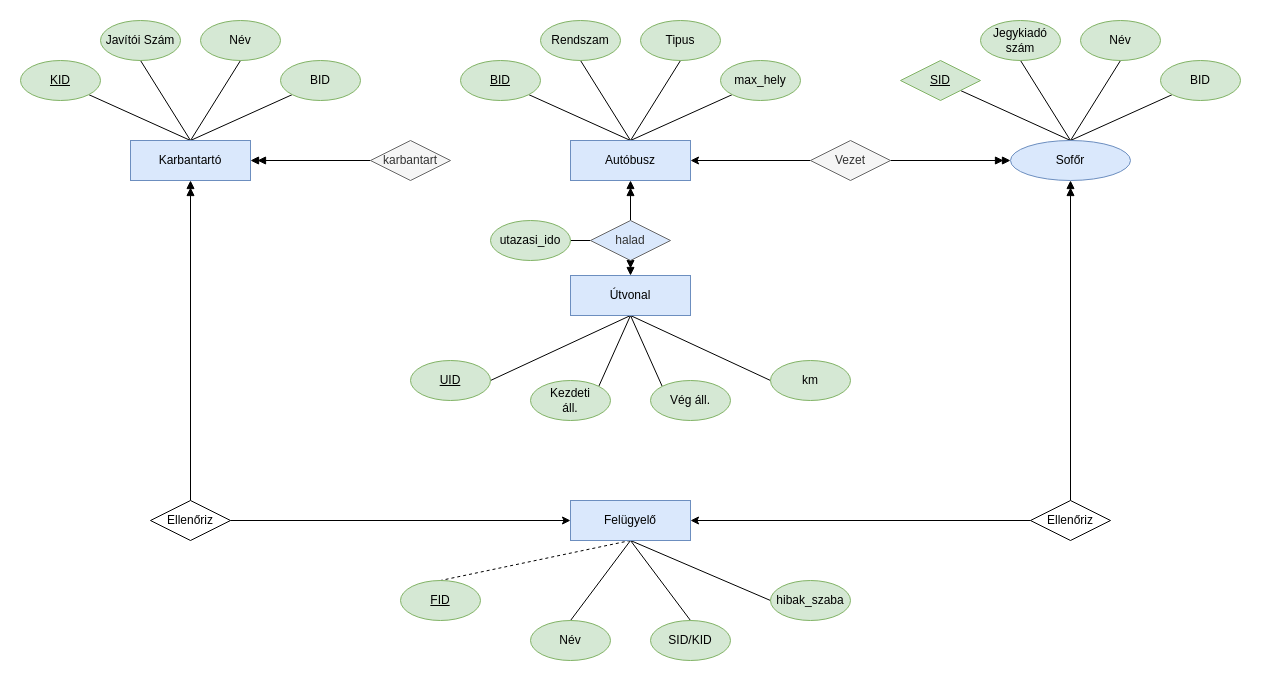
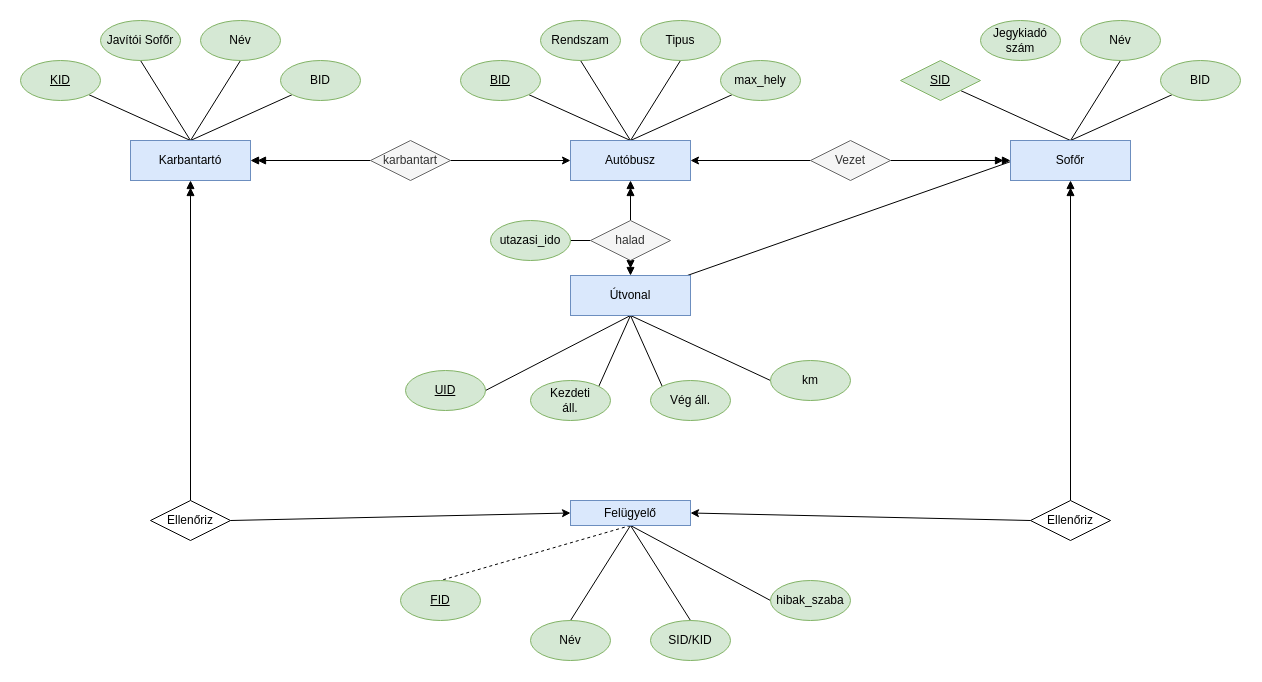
(141, 41) -> (141, 41)
(1045, 100) -> (850, 218)
none -> (507, 161)
(1071, 161) -> (1071, 161)
(631, 241) -> (631, 241)
(451, 381) -> (446, 391)
(631, 521) -> (631, 513)
